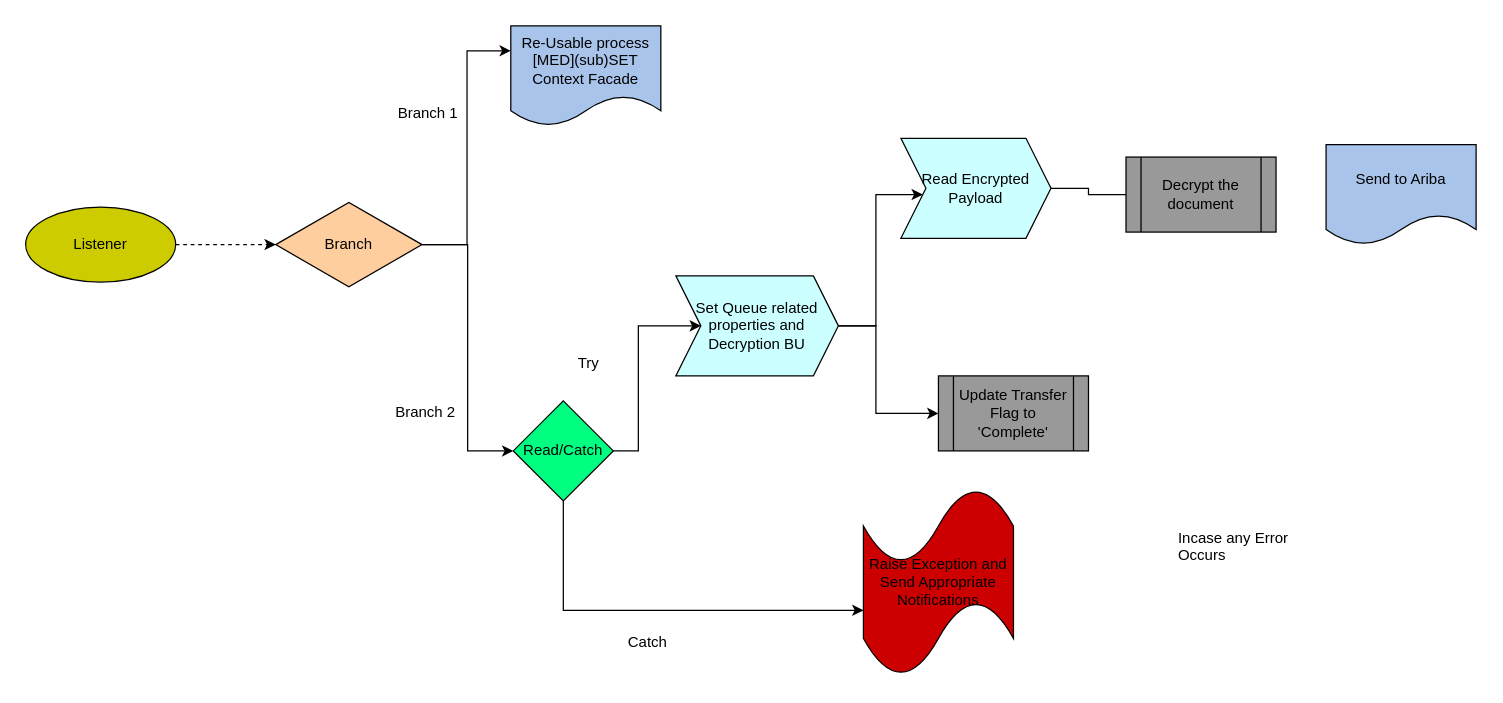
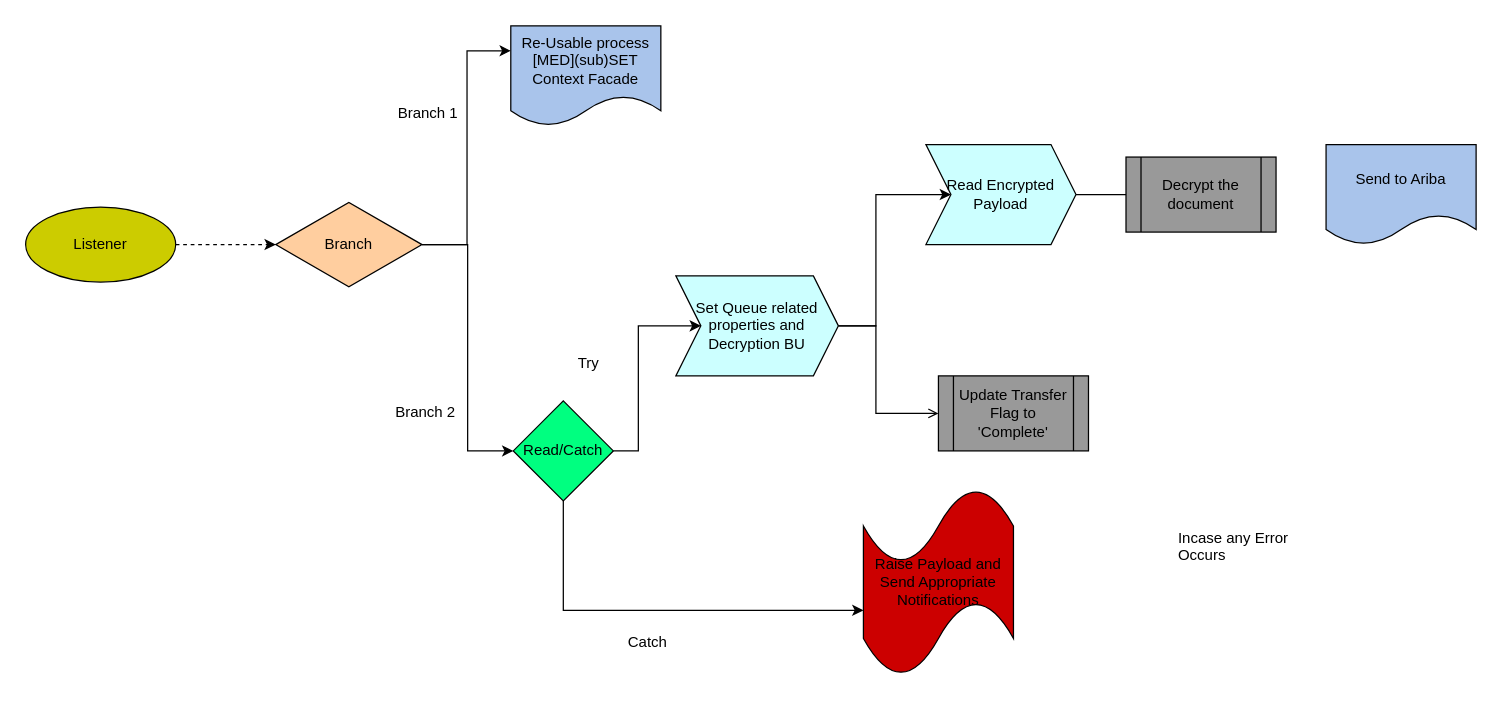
(976, 188) -> (1001, 194)
(928, 413) -> (931, 413)
(938, 582) -> (938, 582)
